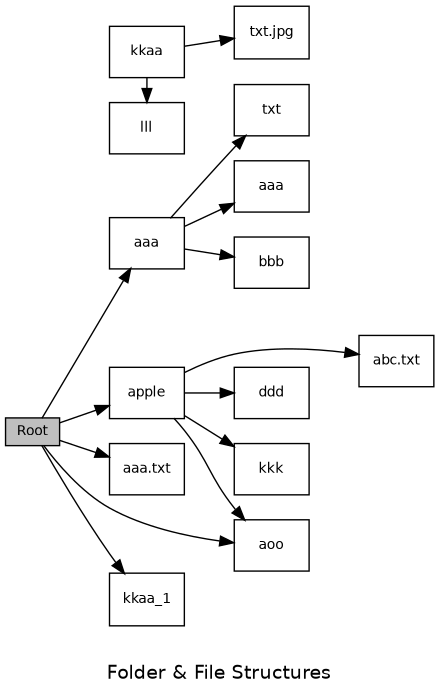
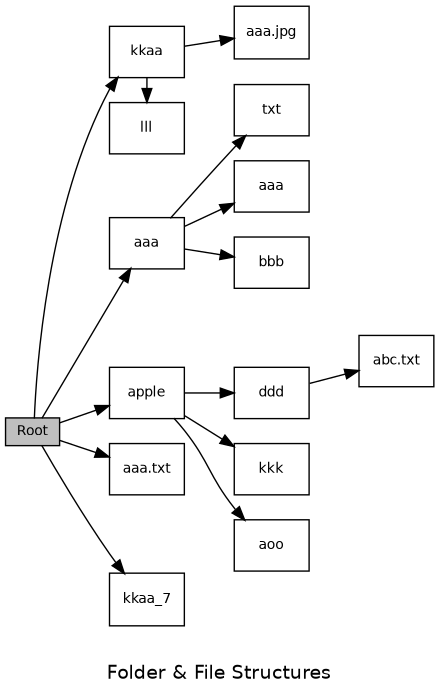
(272, 33) -> (272, 33)
(263, 350) -> (327, 379)
(120, 513) -> (55, 249)
(147, 599) -> (147, 599)
